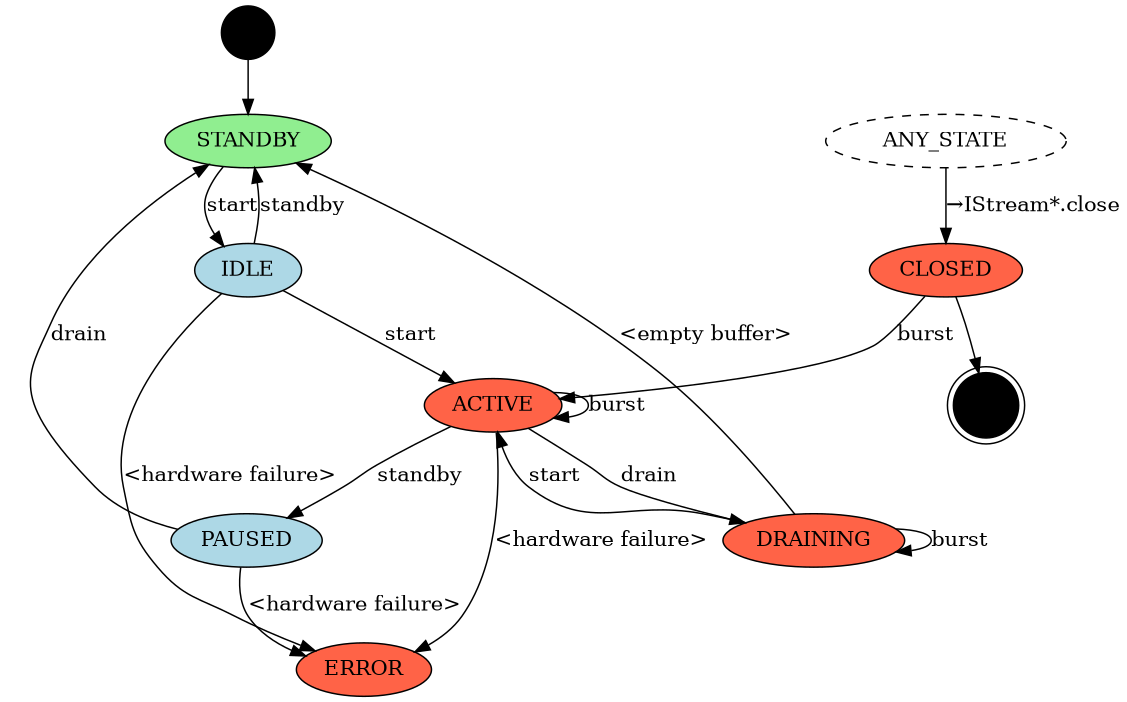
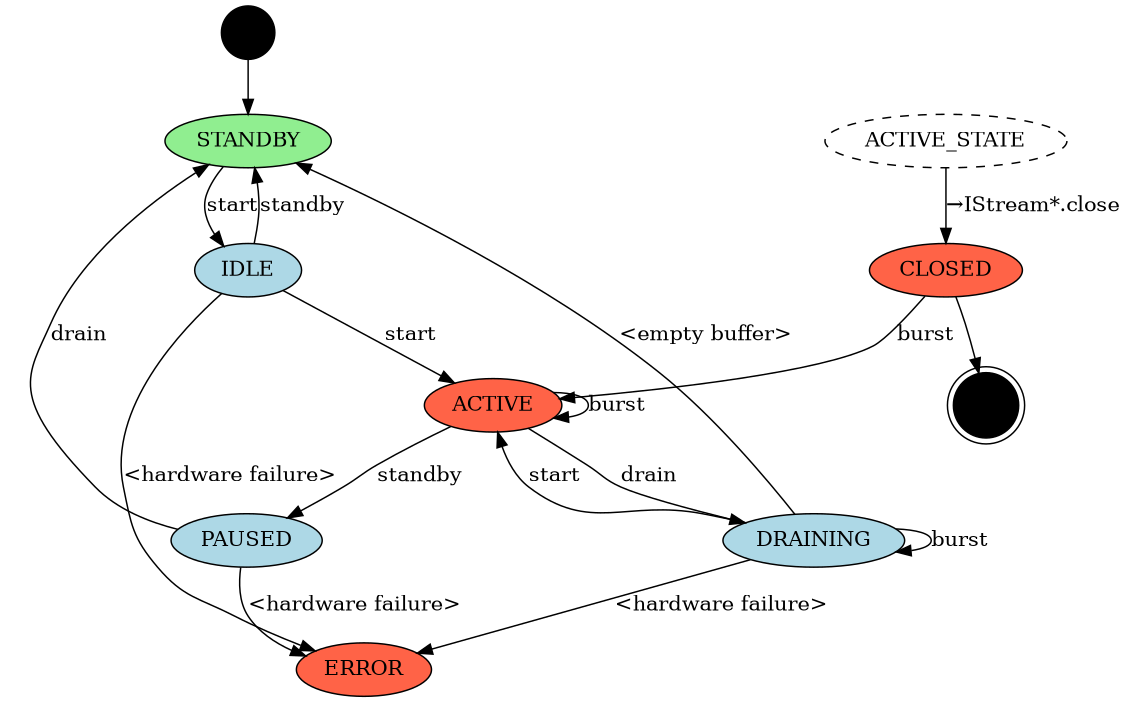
(946, 141) -> (946, 141)
(814, 540) -> (814, 540)
(490, 549) -> (591, 604)
